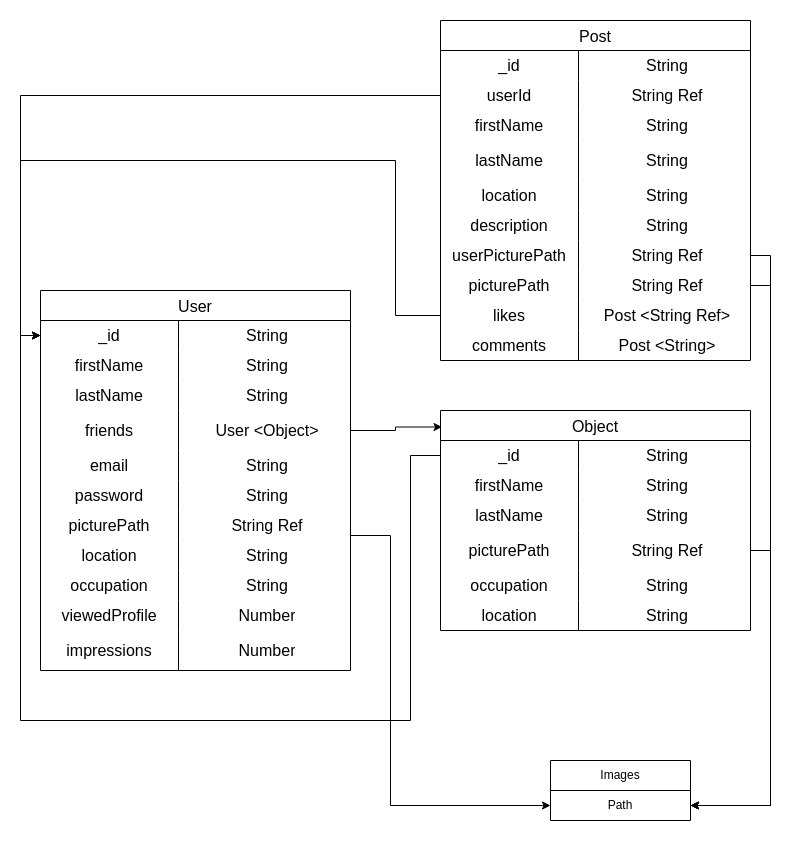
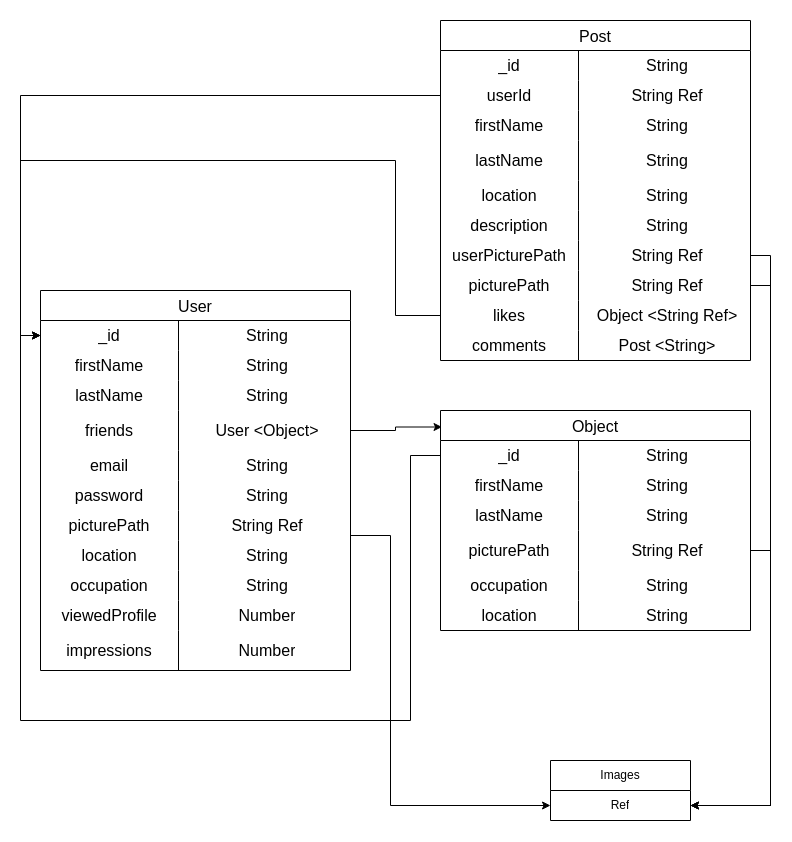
(668, 316) -> (668, 316)
(621, 806) -> (621, 806)
